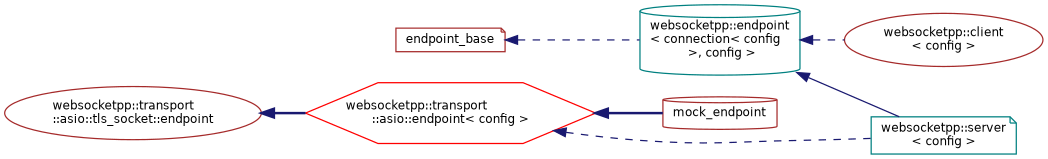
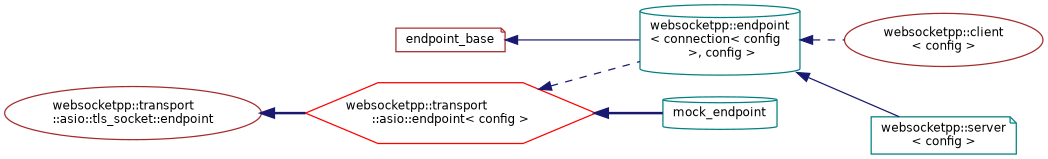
(579, 40) -> (579, 40)
(720, 113) -> (720, 113)
(718, 143) -> (595, 74)
